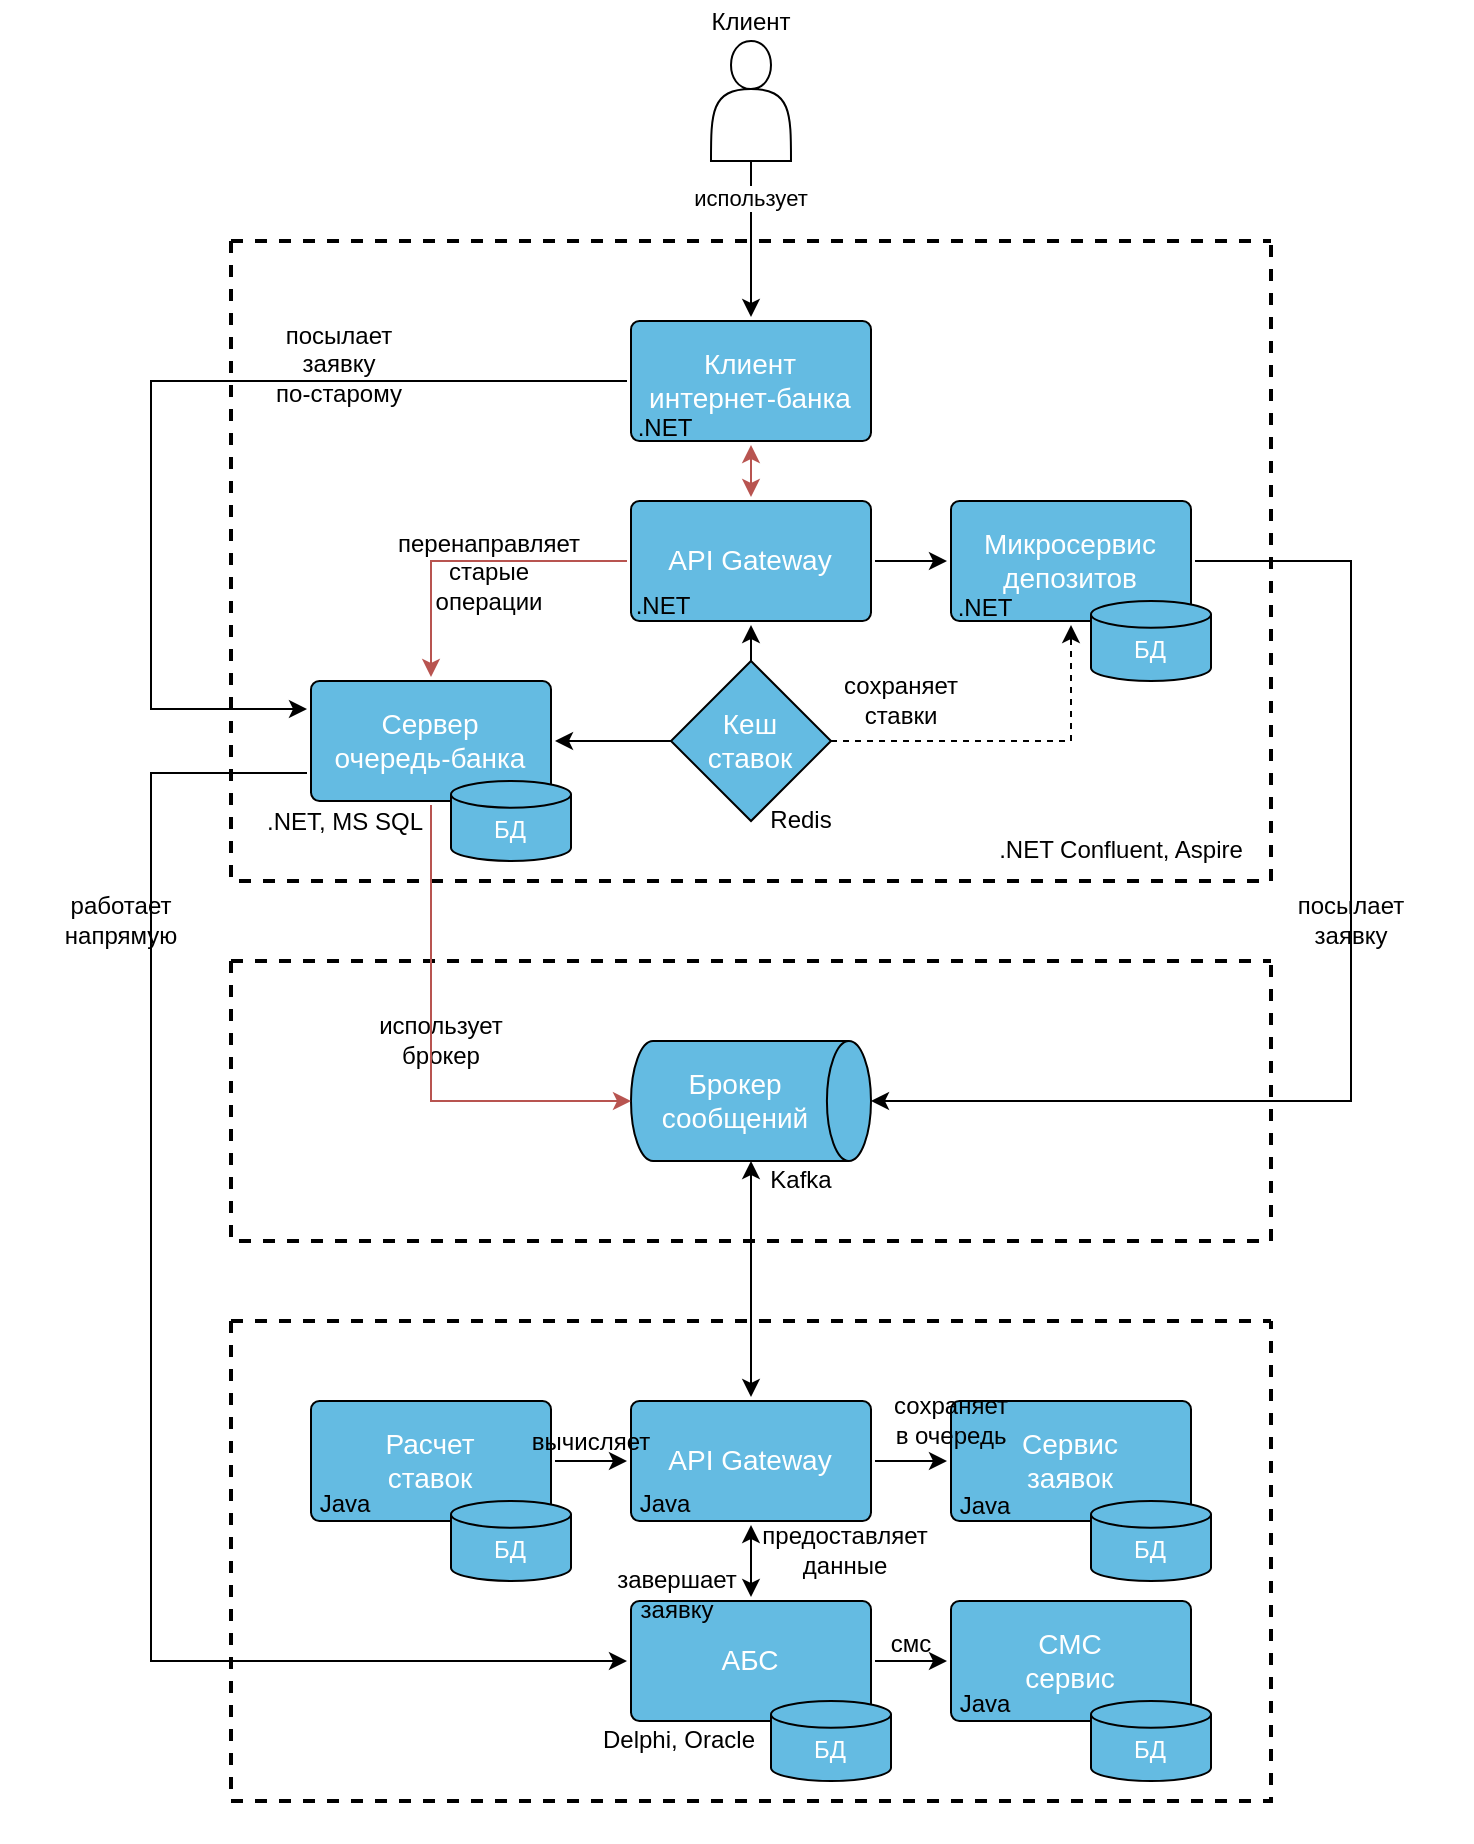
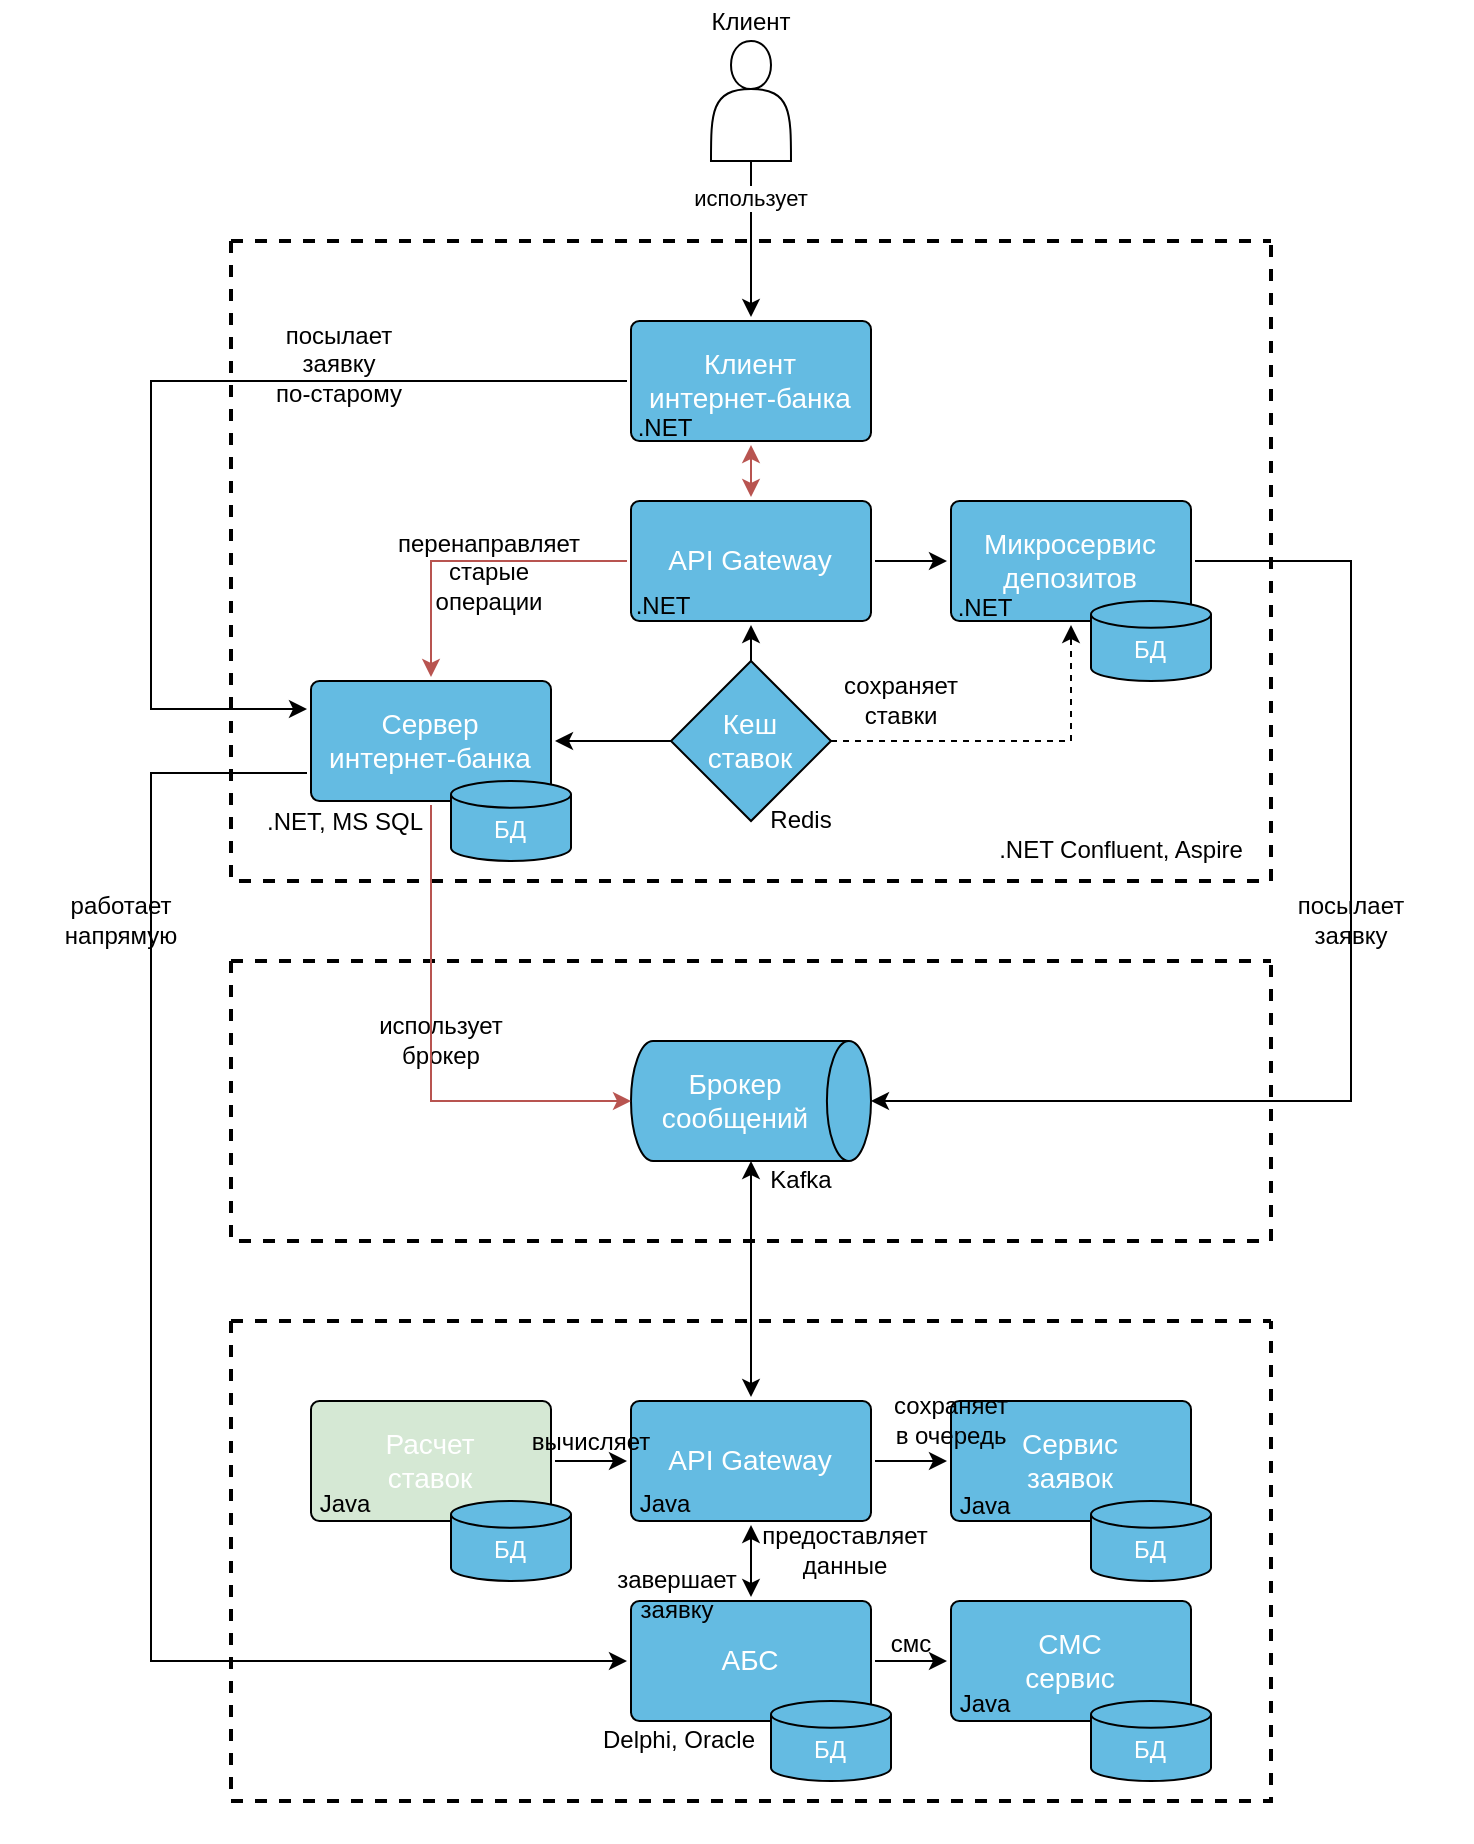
(431, 741) -> (431, 741)
(431, 1461) -> (431, 1461)
